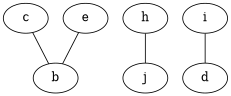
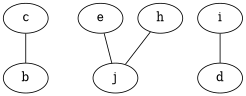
(71, 48) -> (108, 48)
